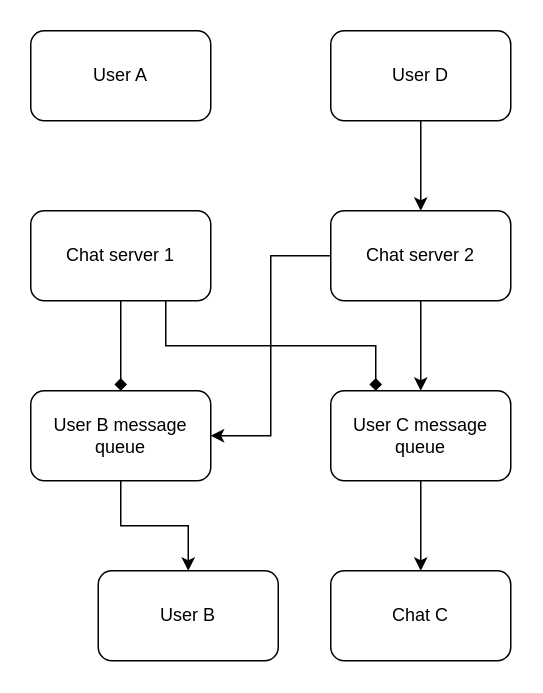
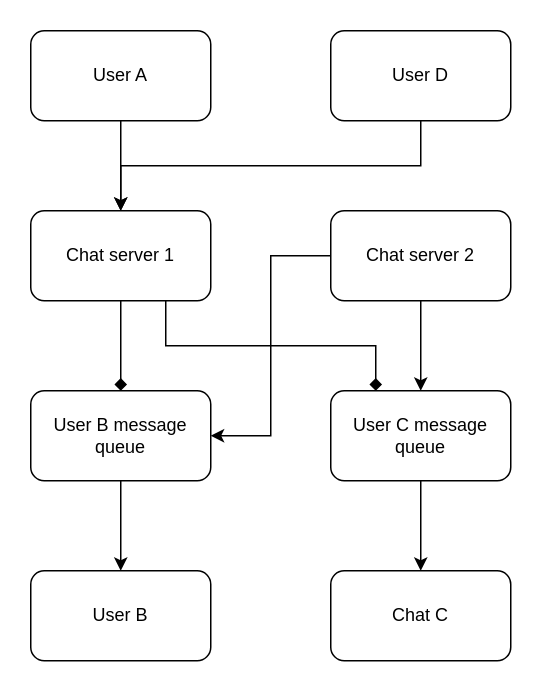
none -> (121, 141)
(421, 182) -> (274, 166)
(188, 616) -> (121, 616)
